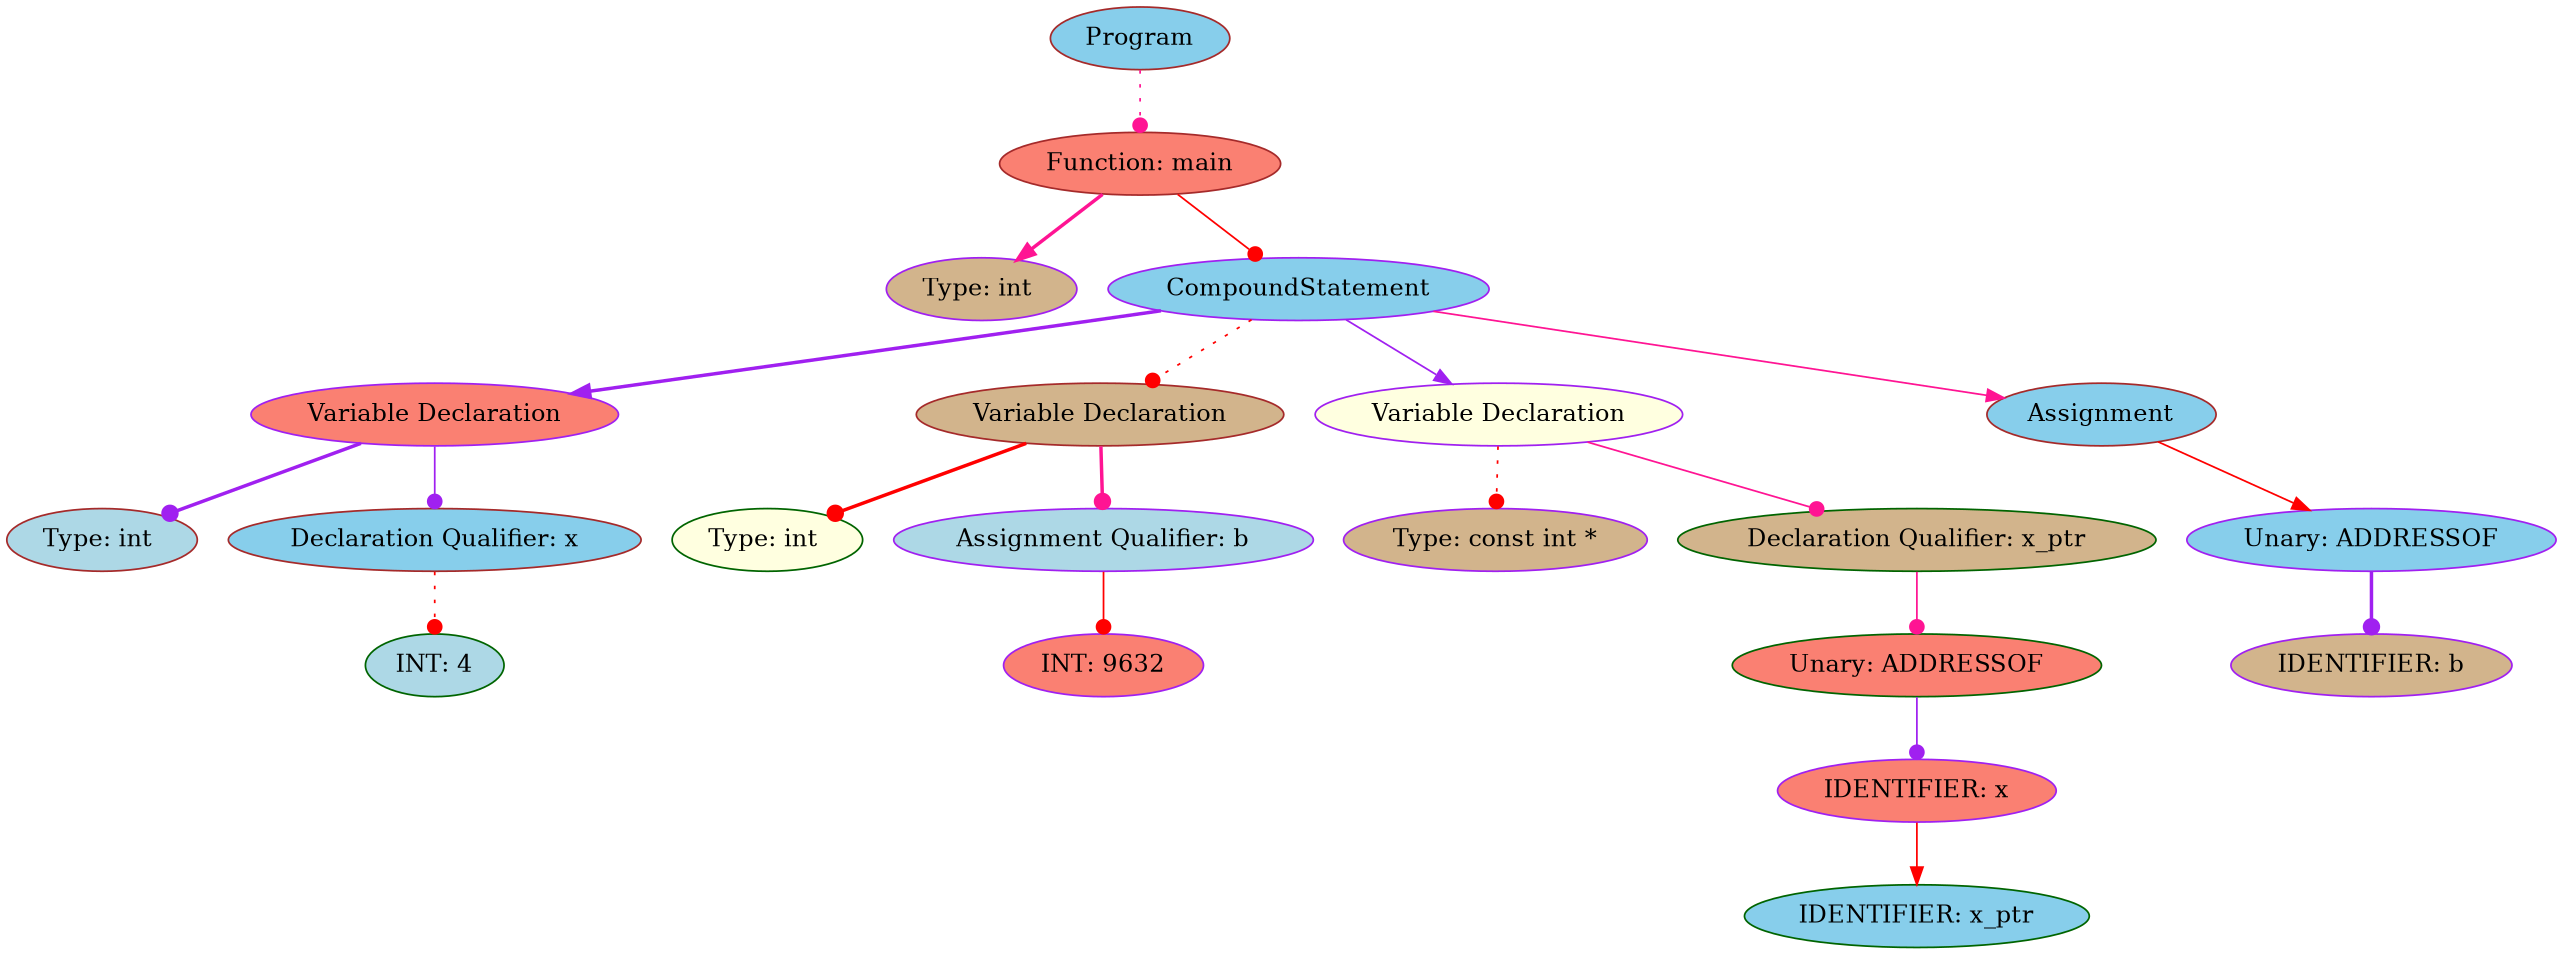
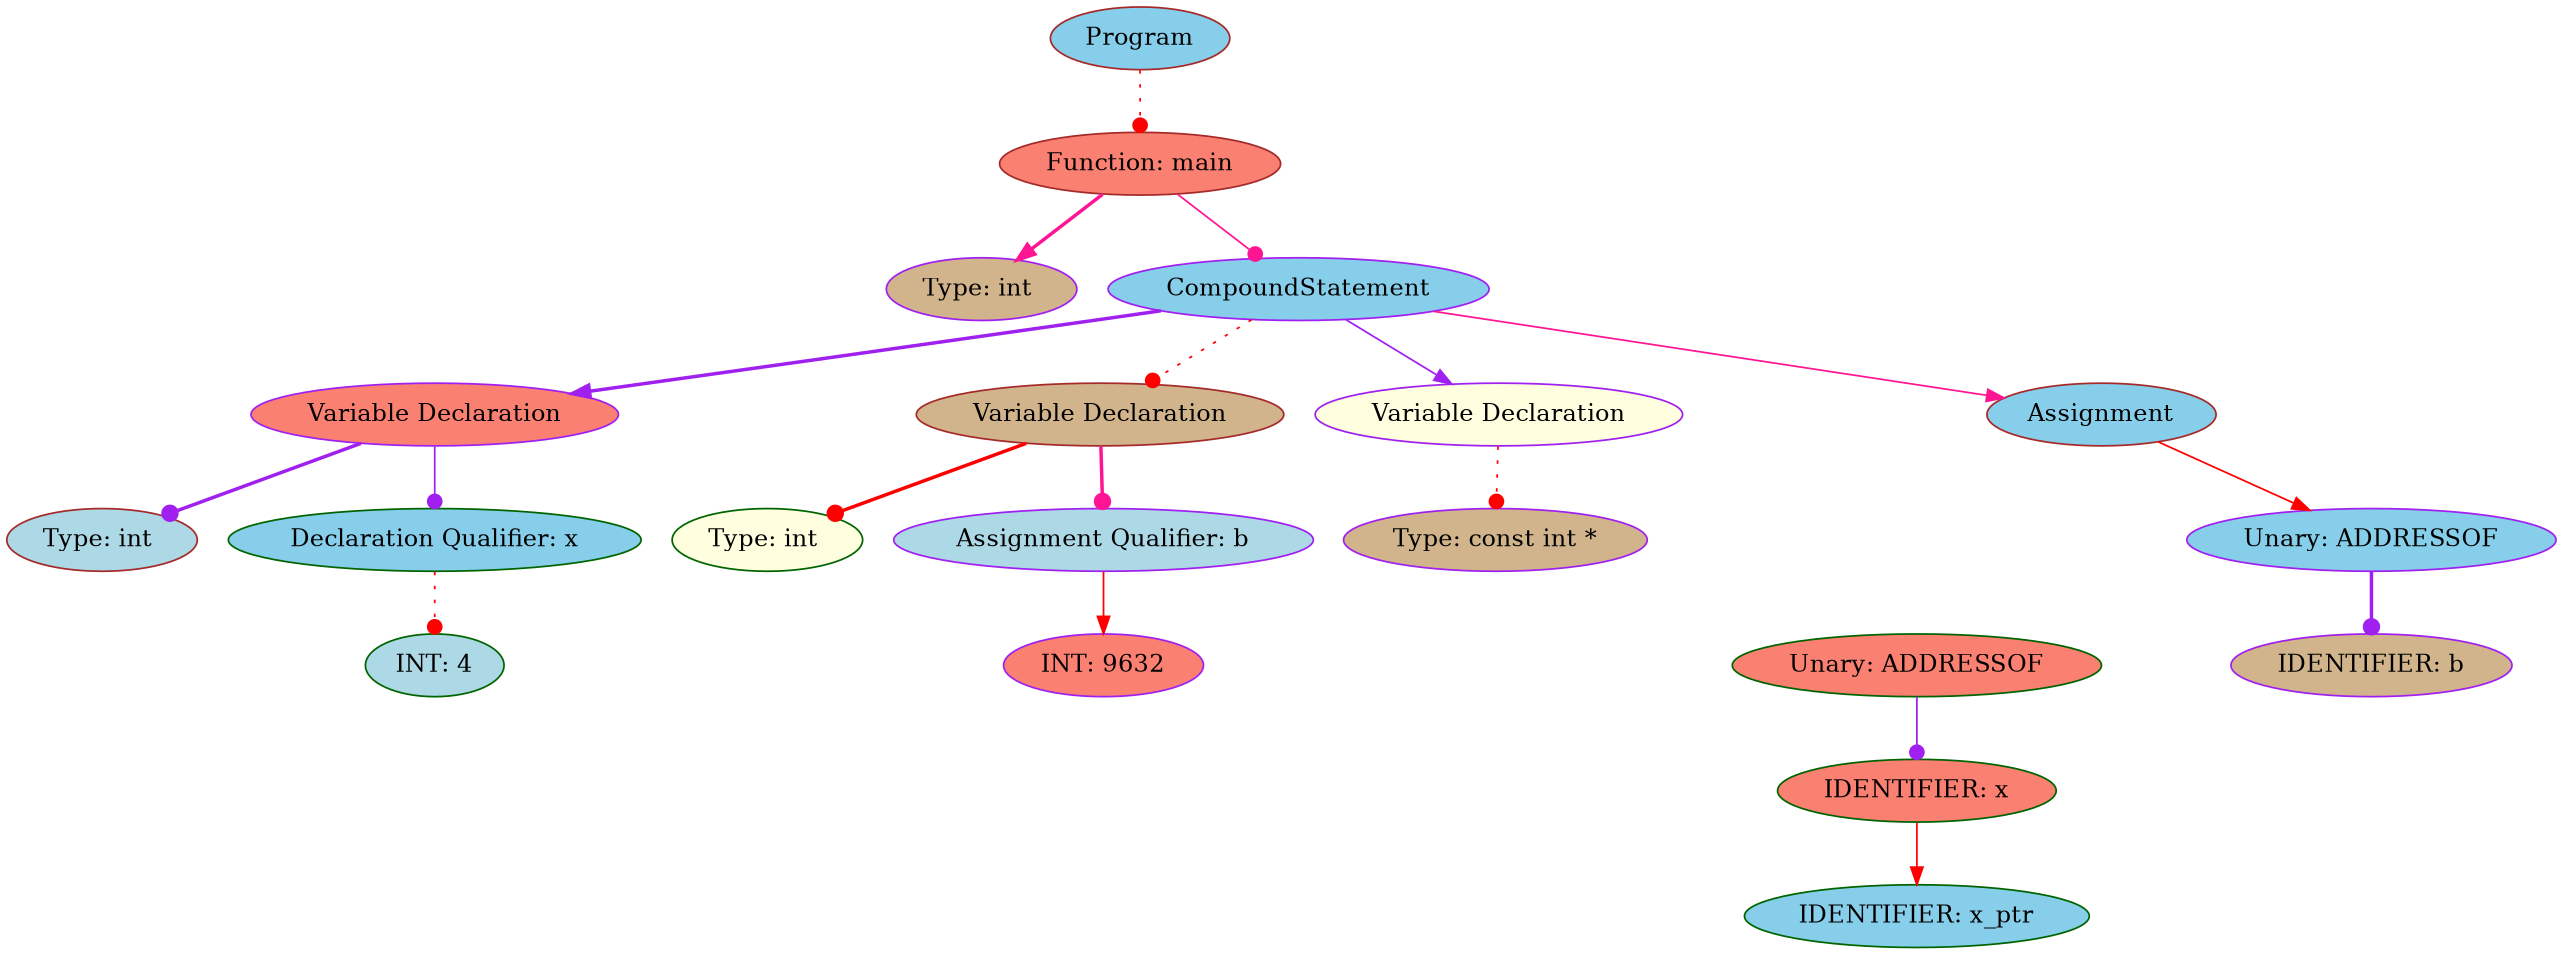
(1140, 94) -> (1140, 94)
(1213, 222) -> (1213, 222)
(435, 540) -> (435, 540)
(1917, 540) -> none
(1104, 596) -> (1104, 596)
(1917, 791) -> (1917, 791)
